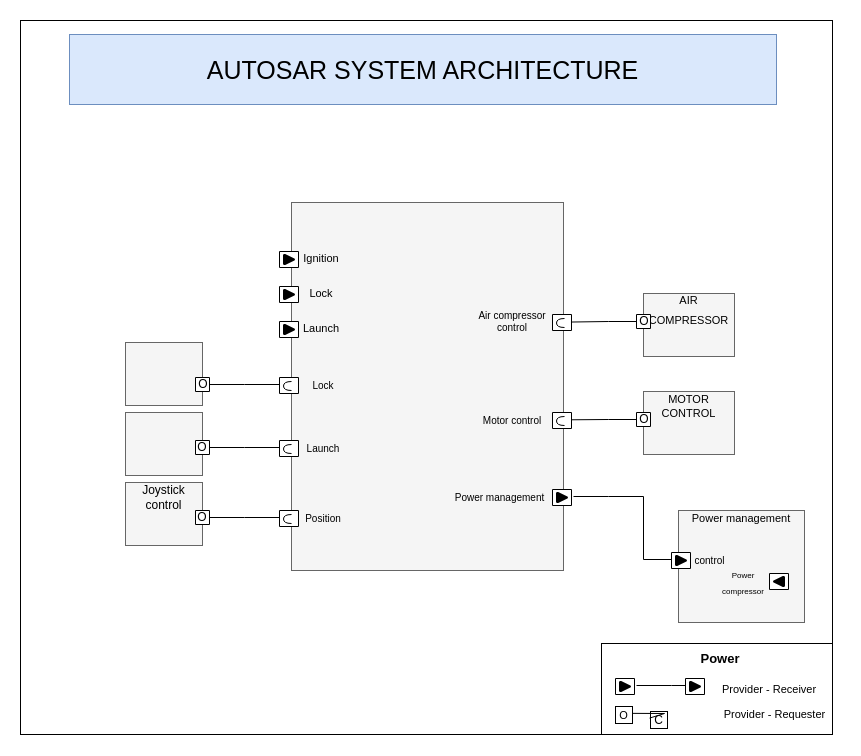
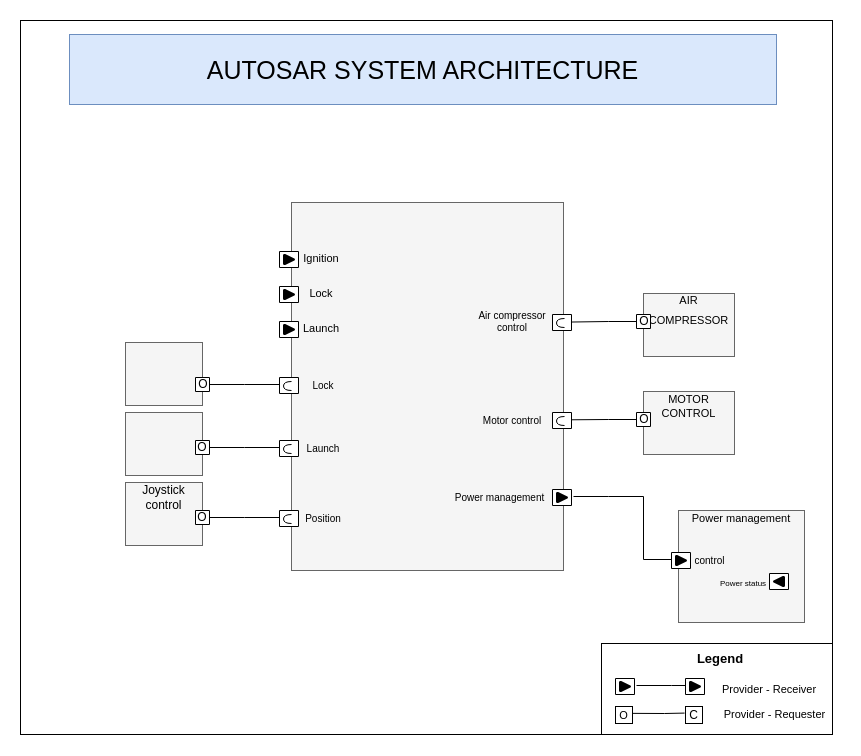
(744, 582) -> (744, 582)
(721, 659) -> (721, 659)
(659, 720) -> (694, 715)
